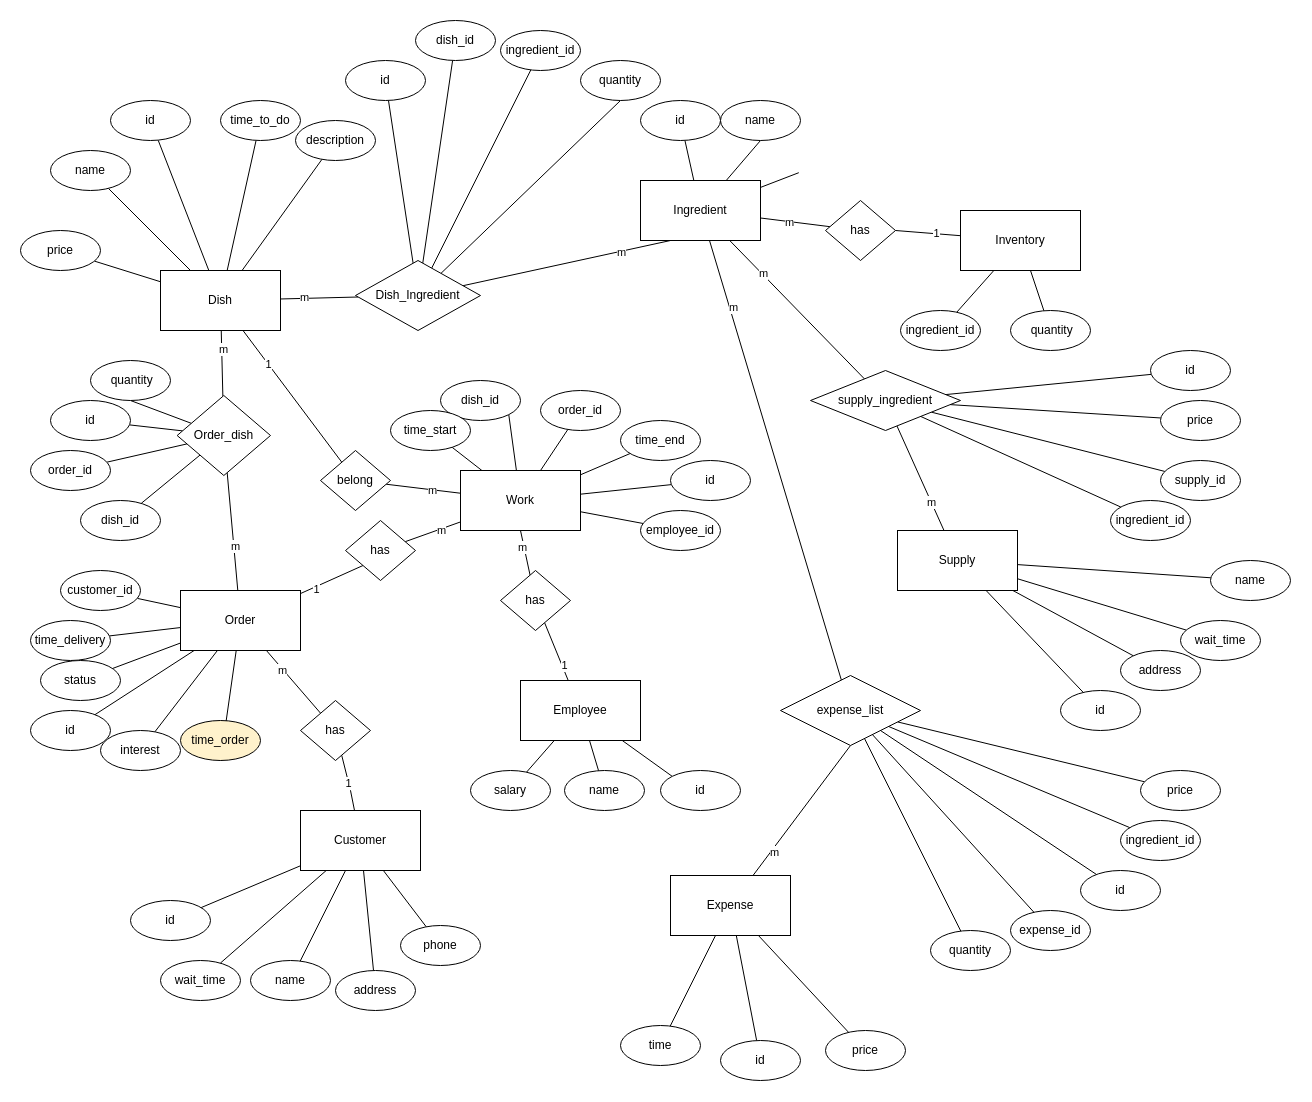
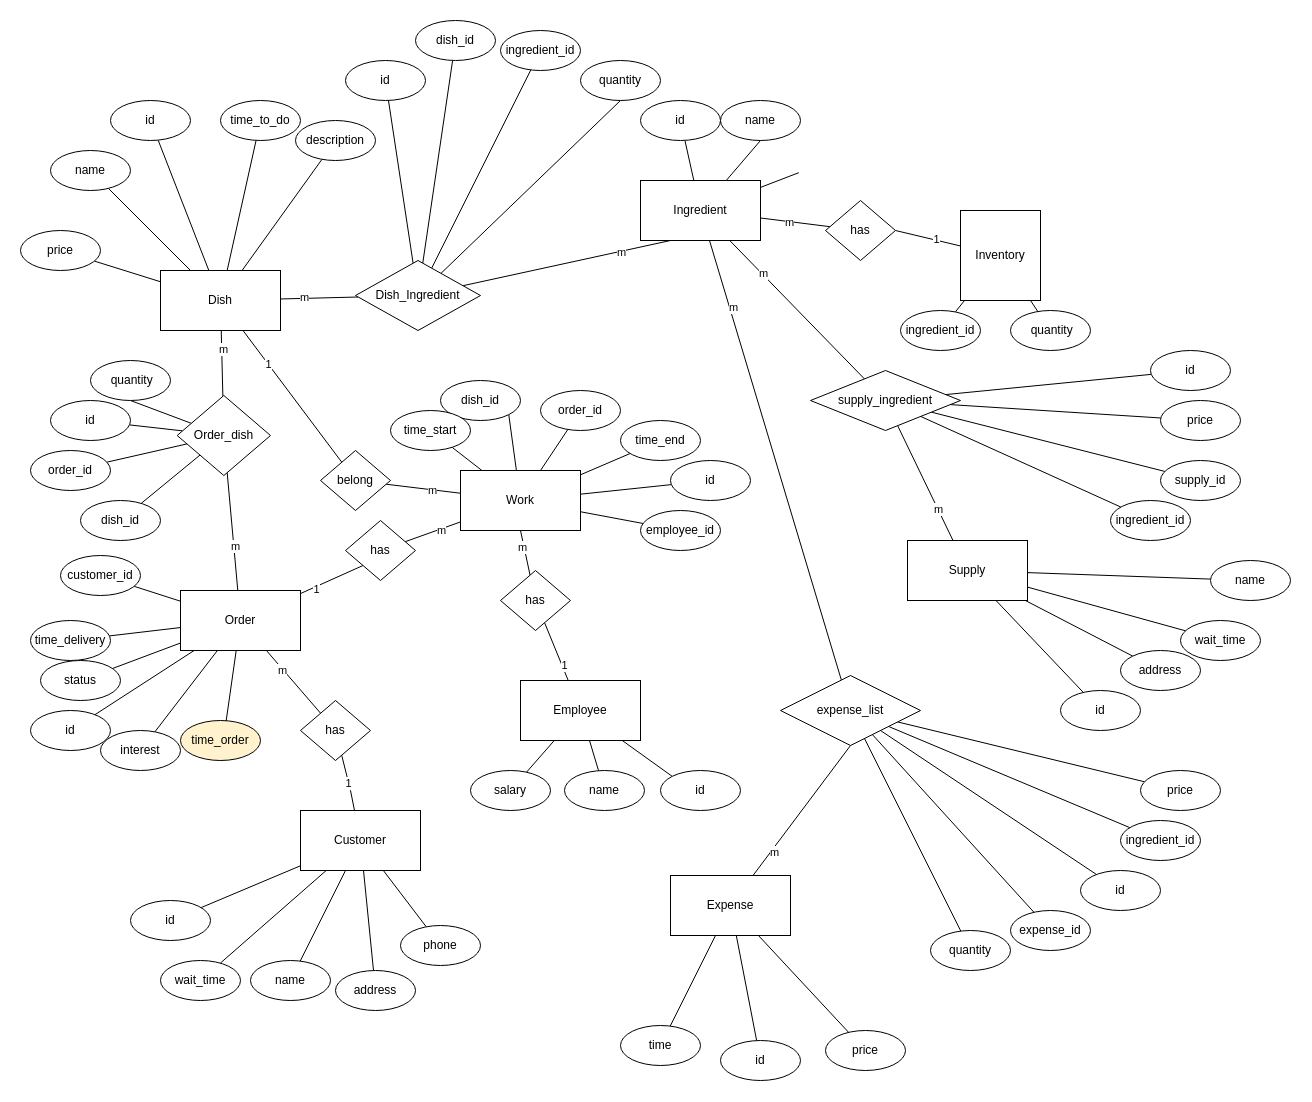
(1021, 241) -> (1001, 256)
(958, 561) -> (968, 571)
(101, 591) -> (101, 576)
